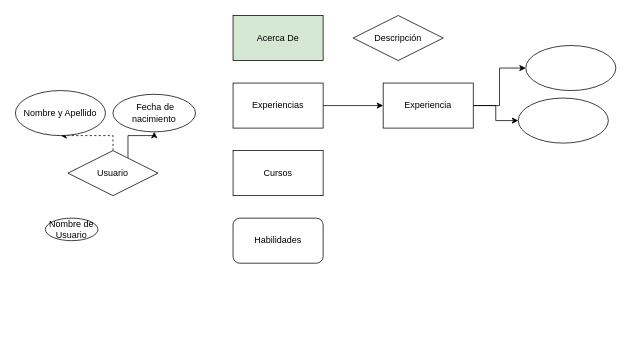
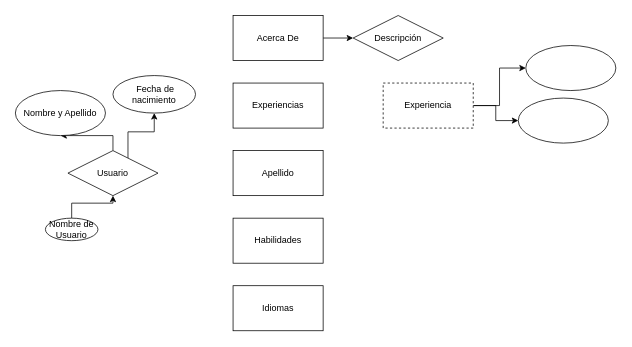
(278, 38) -> (278, 38)
none -> (346, 38)
(350, 105) -> none
(428, 105) -> (428, 105)
(154, 113) -> (154, 94)
(98, 135) -> (98, 135)
(278, 173) -> (278, 173)
none -> (72, 210)
(278, 240) -> (278, 240)
none -> (278, 308)
